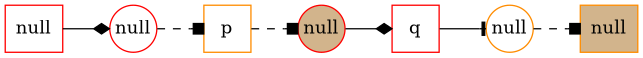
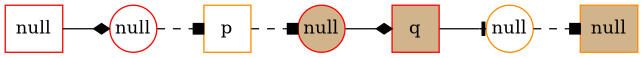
(416, 29) -> (416, 29)
